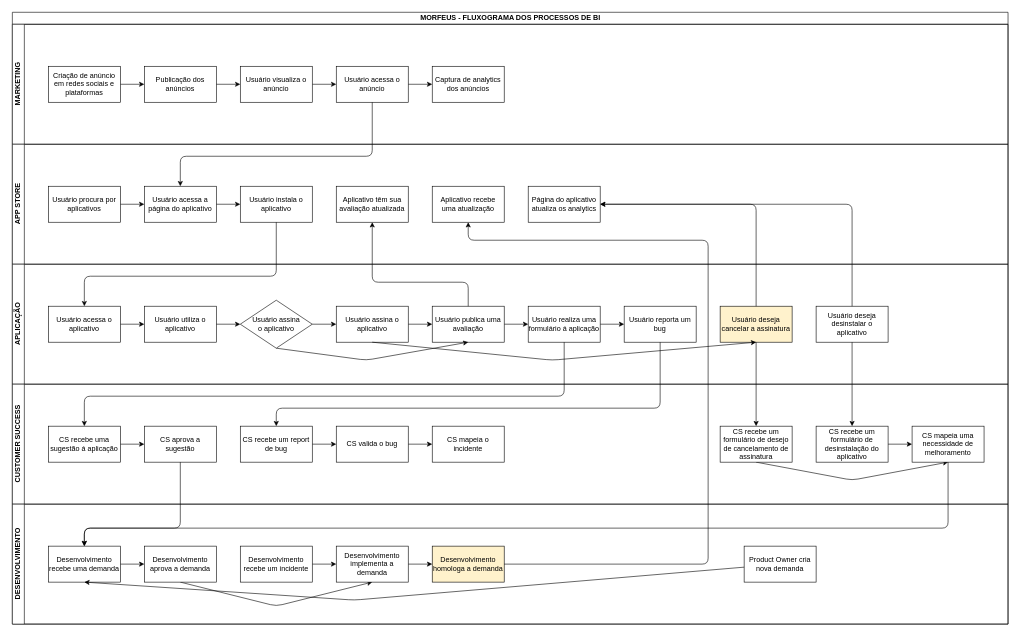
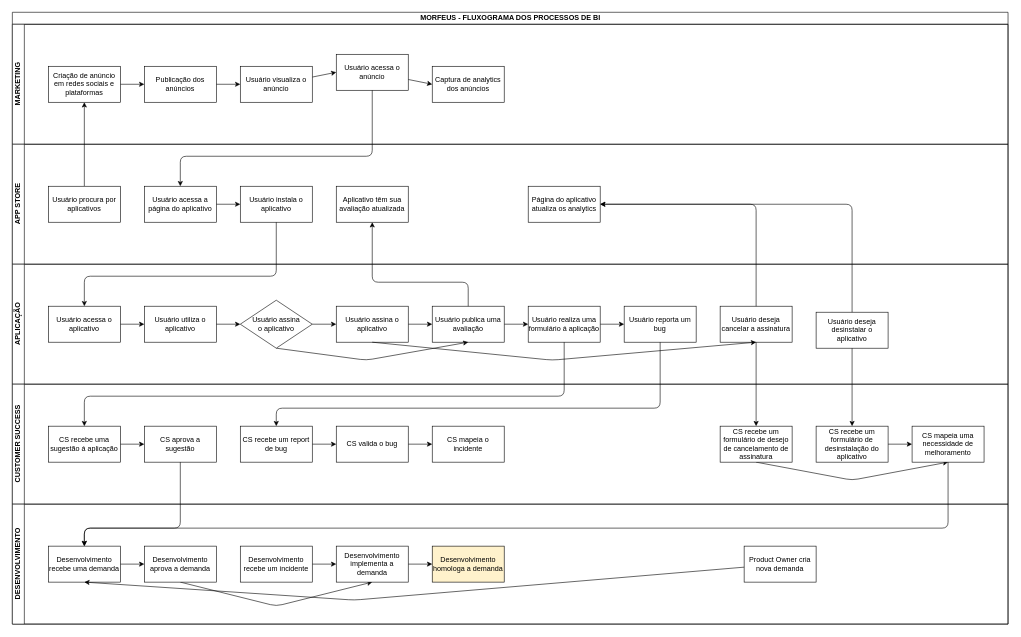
(372, 84) -> (372, 72)
(138, 204) -> (84, 107)
(468, 204) -> none
(468, 233) -> none
(756, 324) -> (756, 324)
(852, 324) -> (852, 330)
